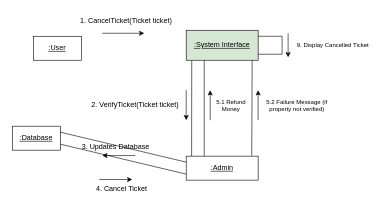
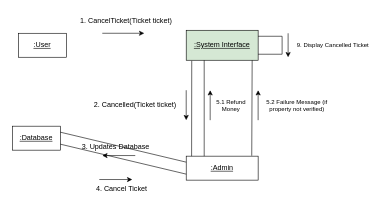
(57, 48) -> (42, 45)
(135, 105) -> (135, 105)
